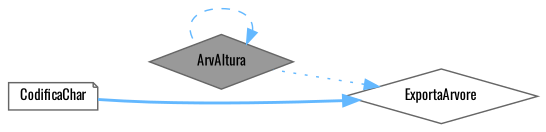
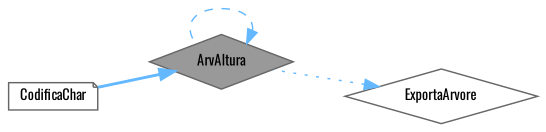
(221, 103) -> (129, 81)
